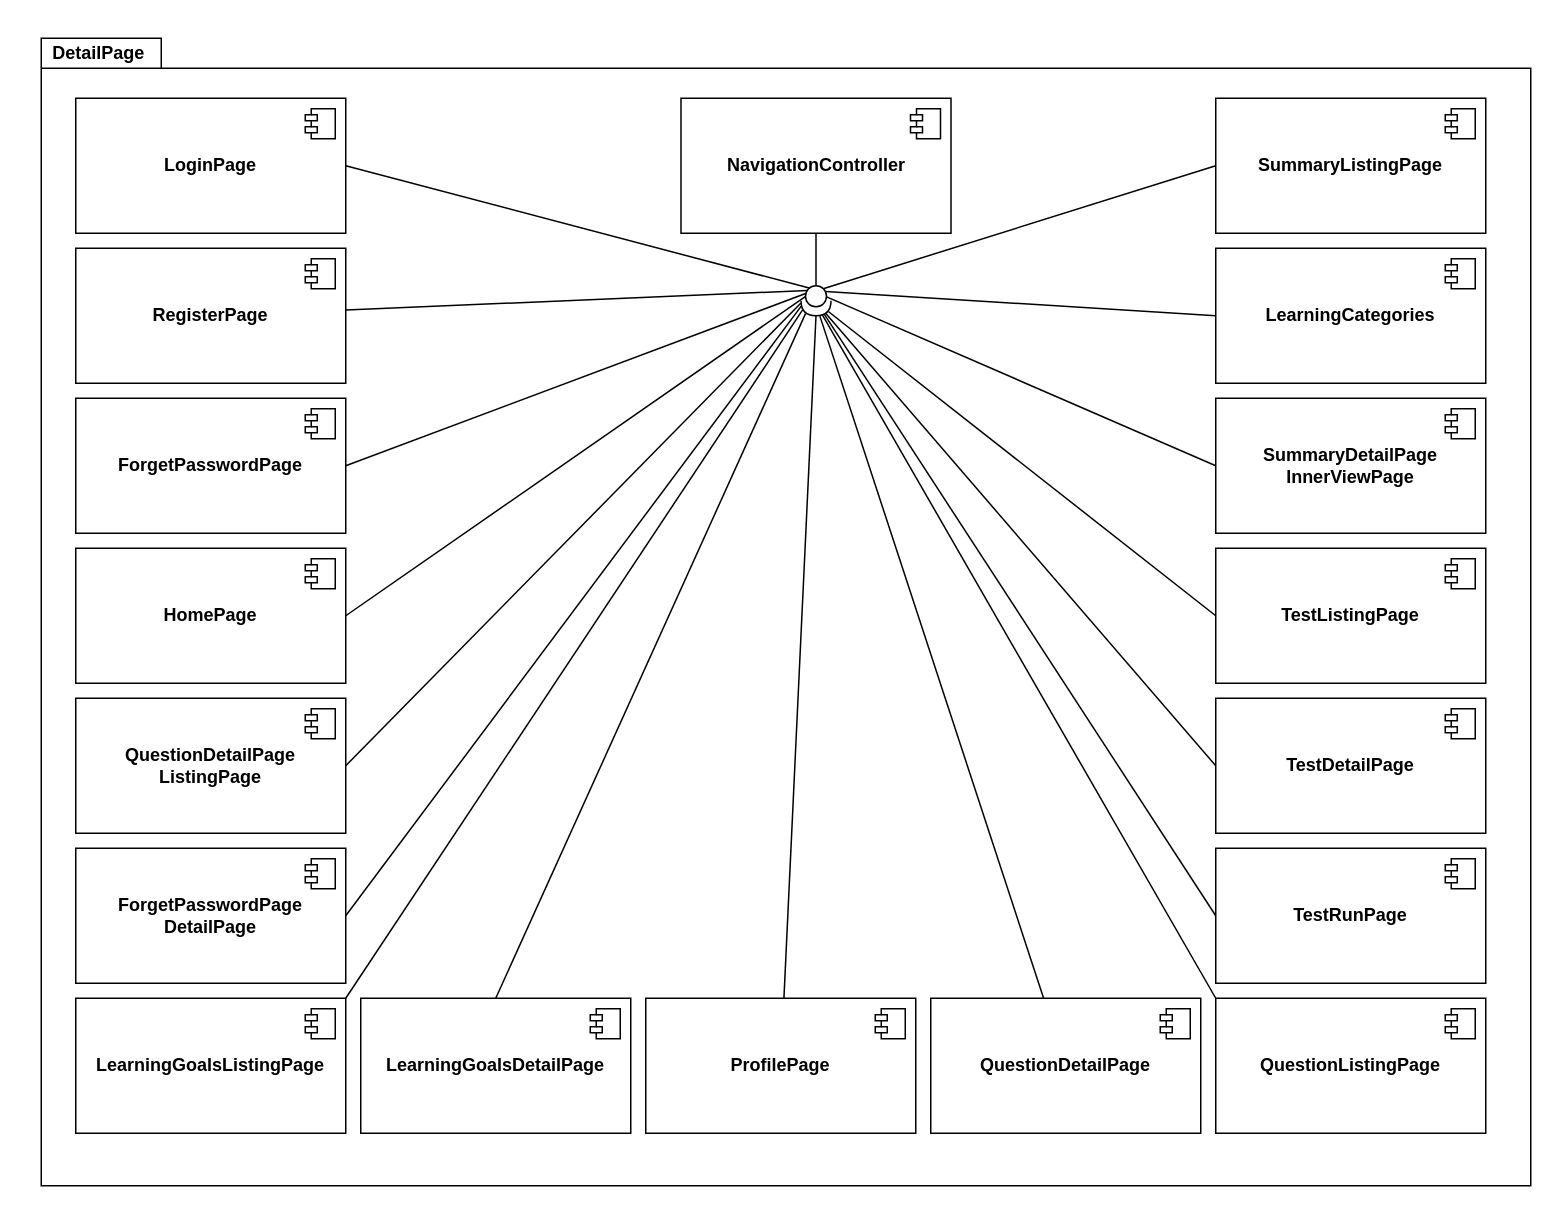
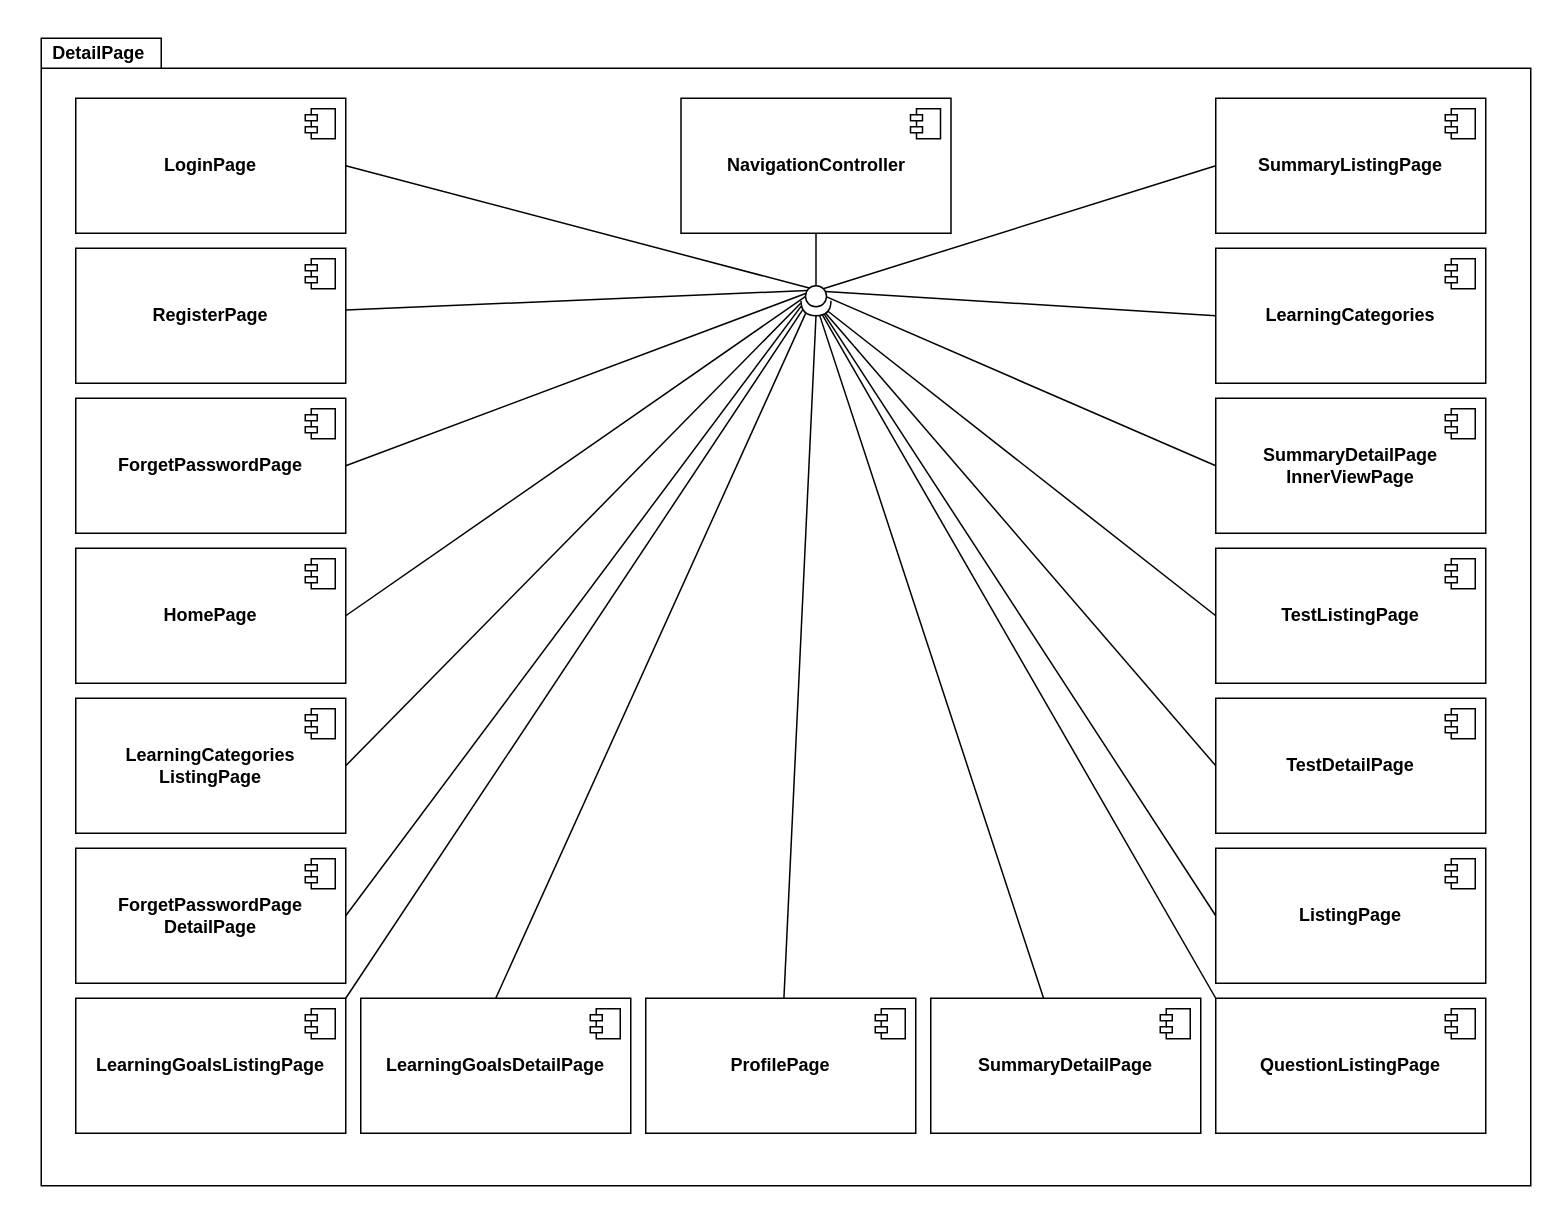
(211, 766) -> (211, 766)
(1351, 916) -> (1351, 916)
(1066, 1066) -> (1066, 1066)
